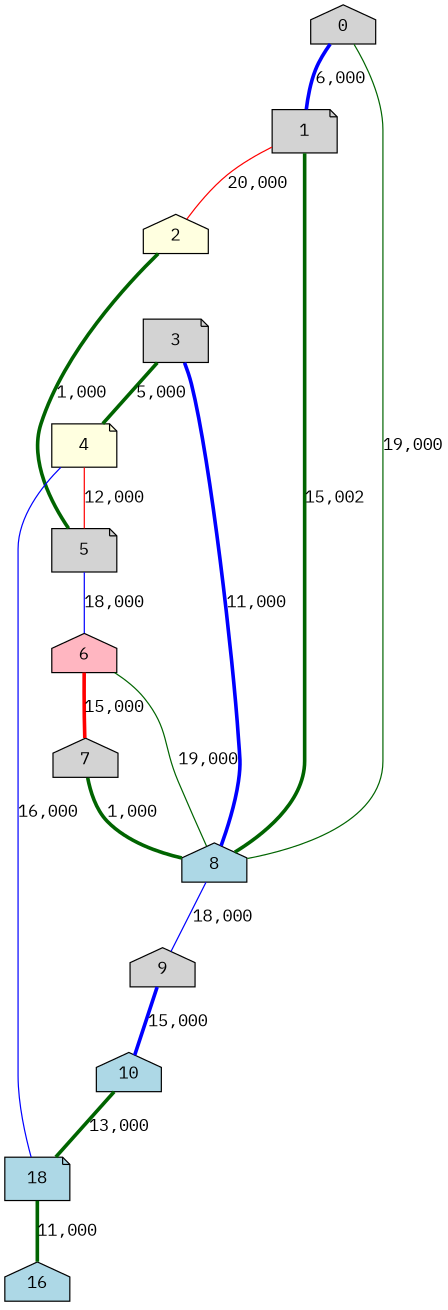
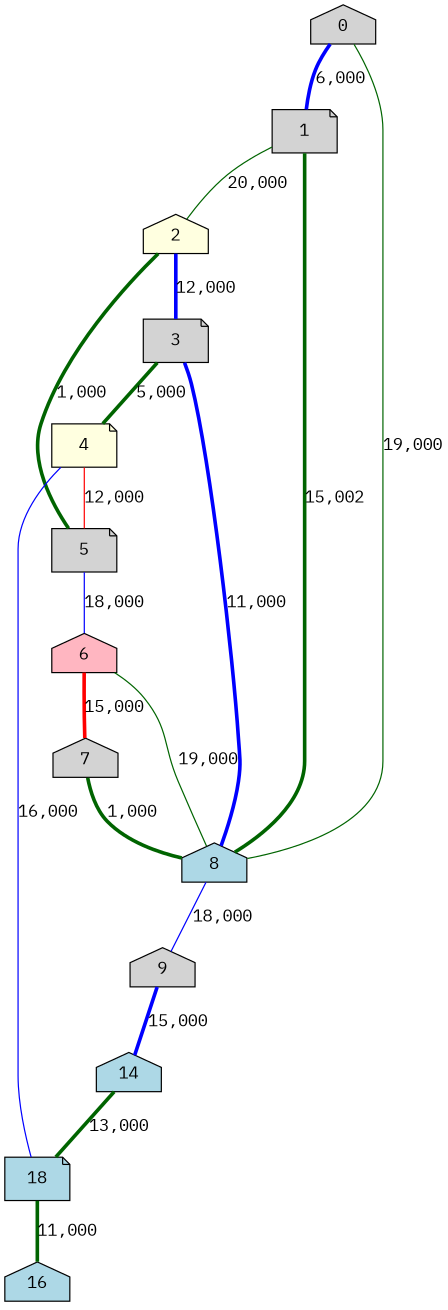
(224, 177) -> (224, 177)
none -> (176, 286)
(129, 1074) -> (129, 1074)
